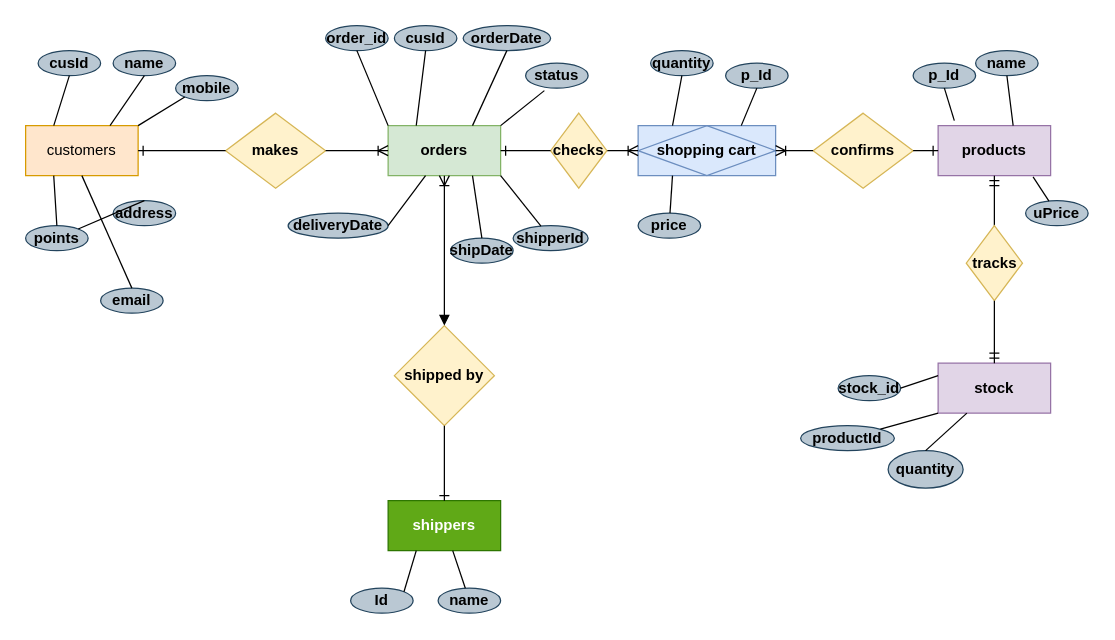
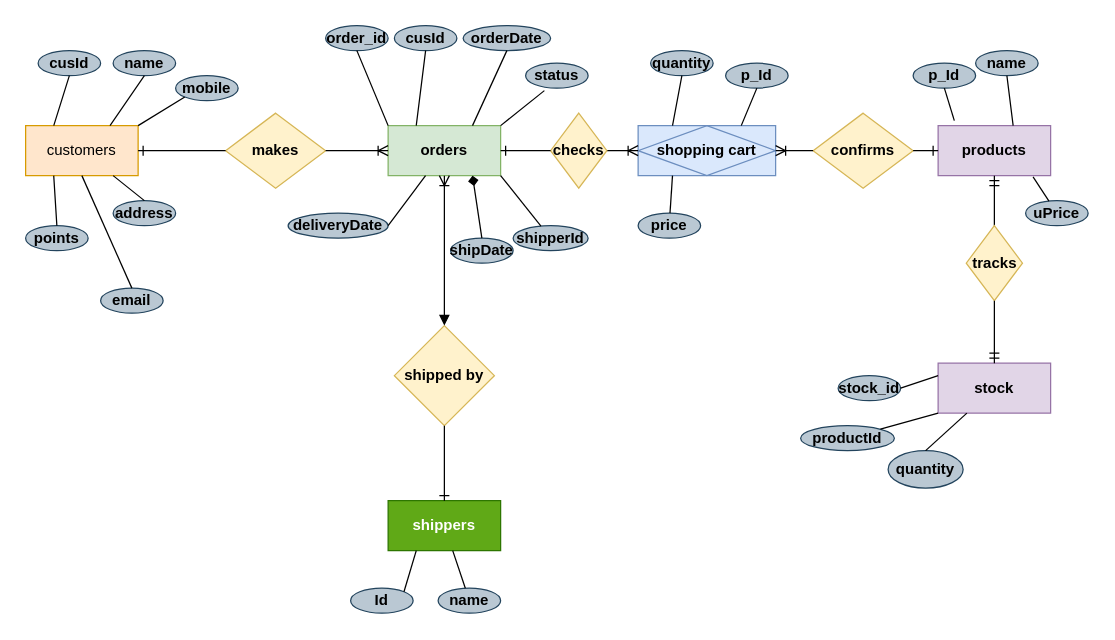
(473, 181) -> (474, 186)
(112, 215) -> (129, 188)
